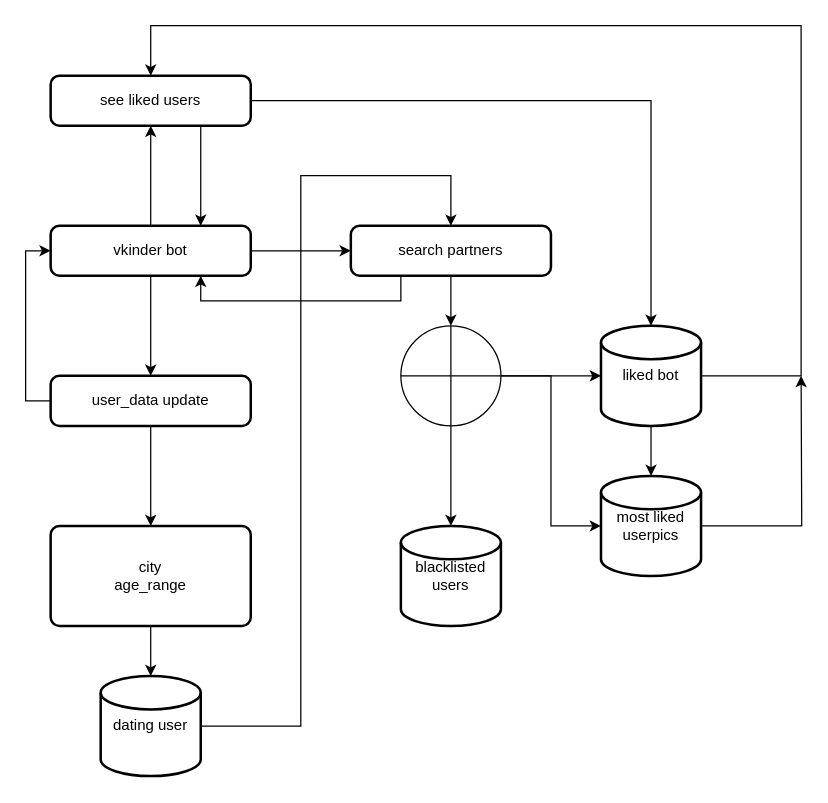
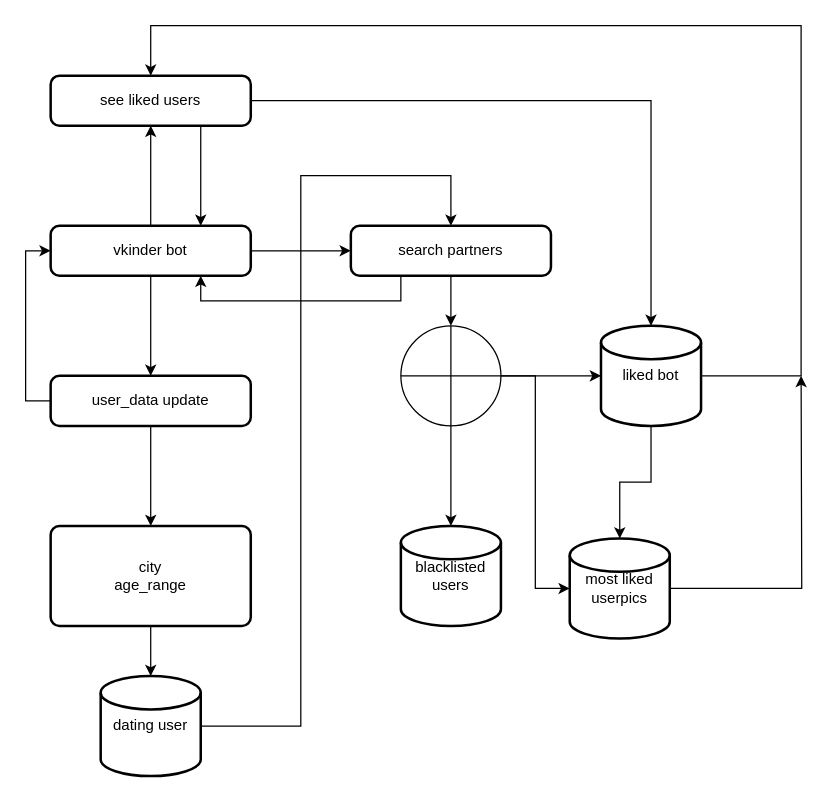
(651, 526) -> (619, 588)
